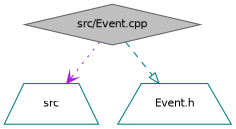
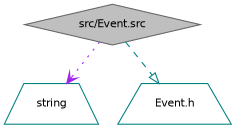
(112, 25) -> (112, 25)
(51, 104) -> (51, 104)
